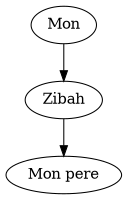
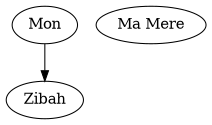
none -> (151, 25)
(64, 175) -> none
